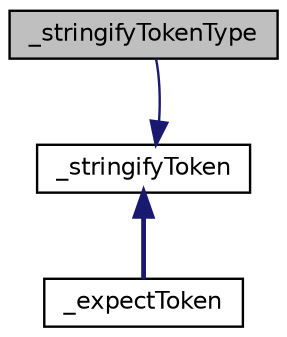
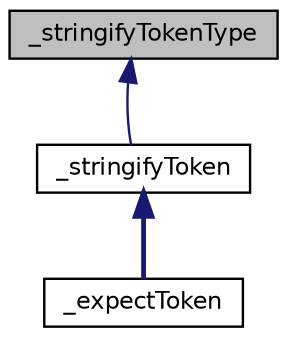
(159, 90) -> (128, 114)
